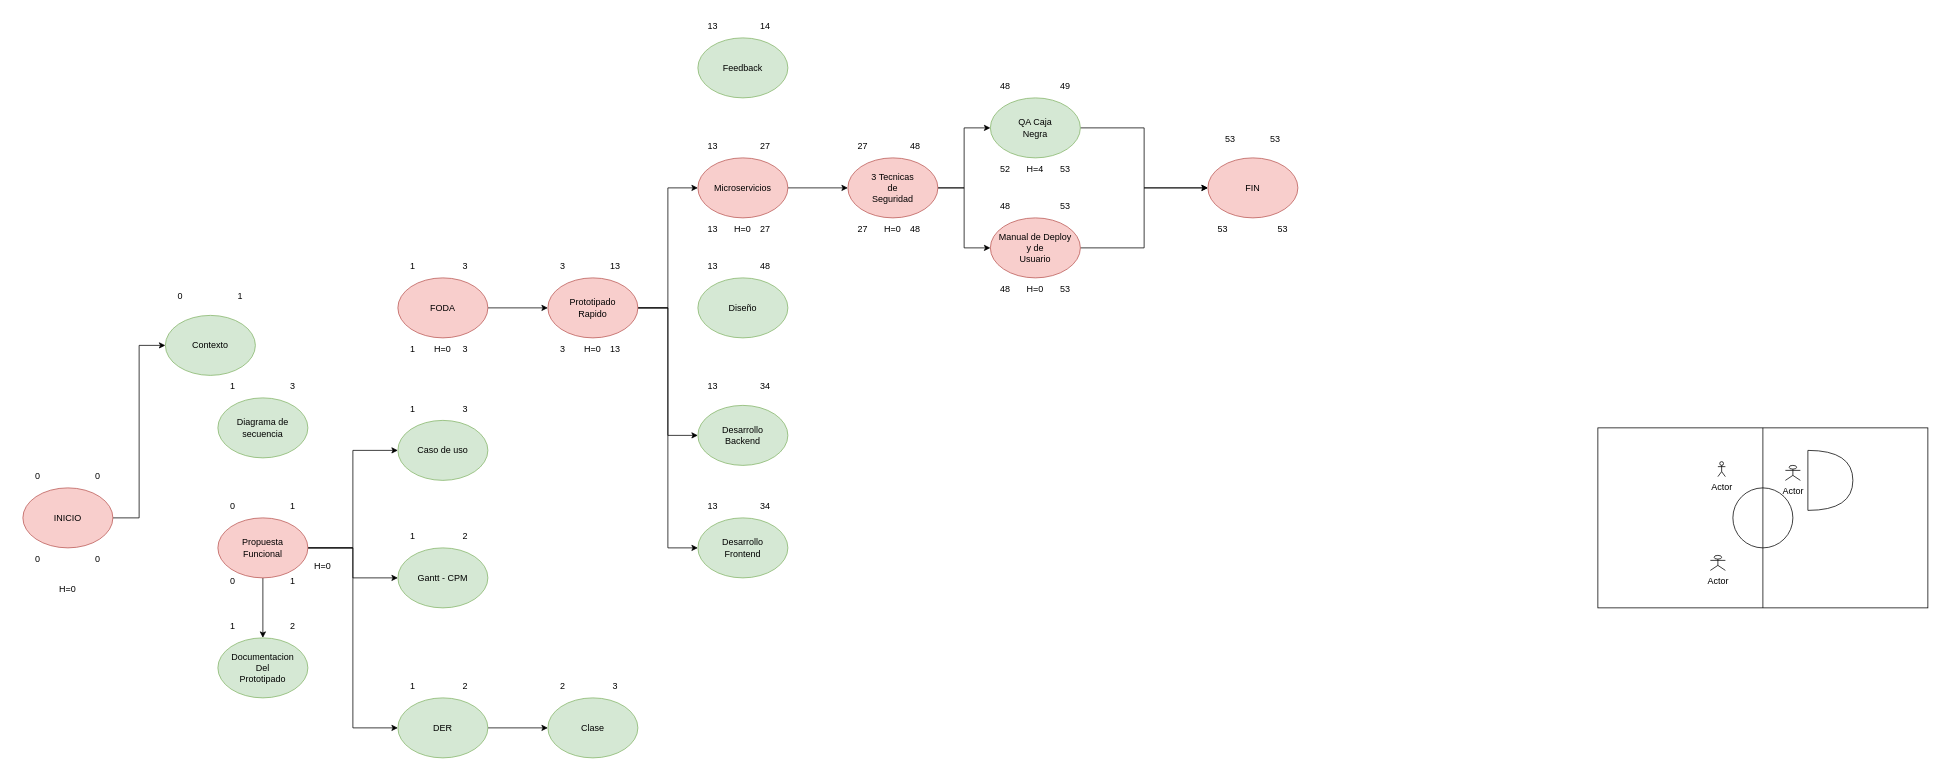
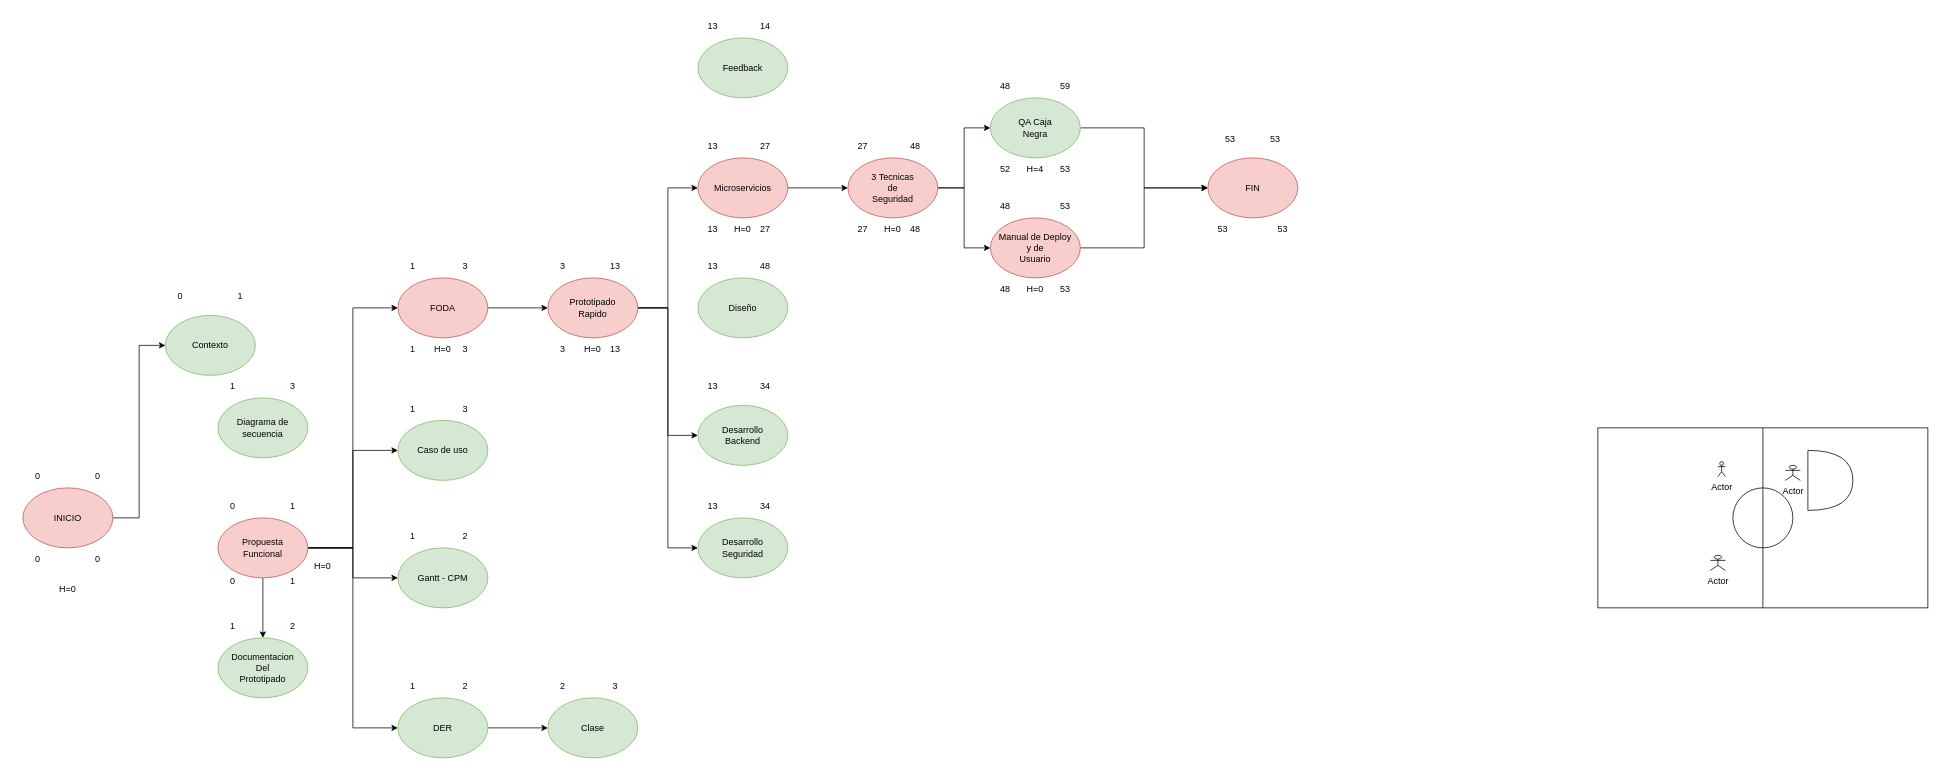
(1065, 87) -> (1065, 87)
none -> (391, 308)
(743, 548) -> (743, 548)
